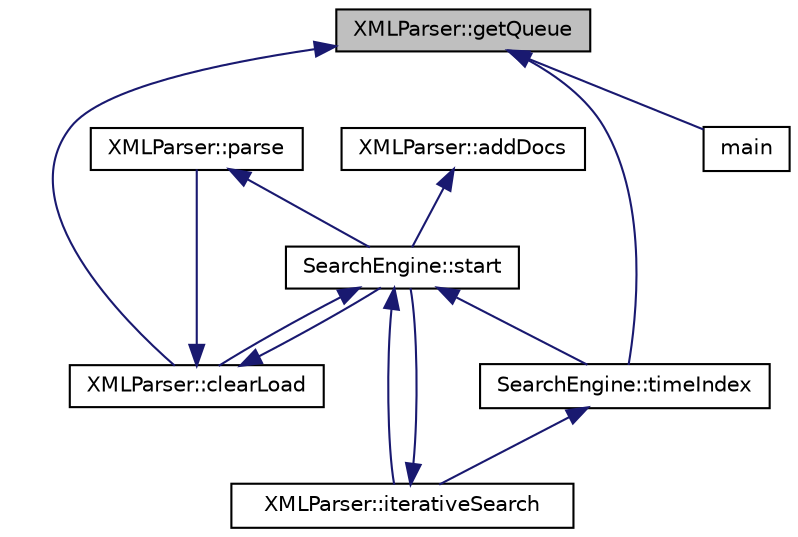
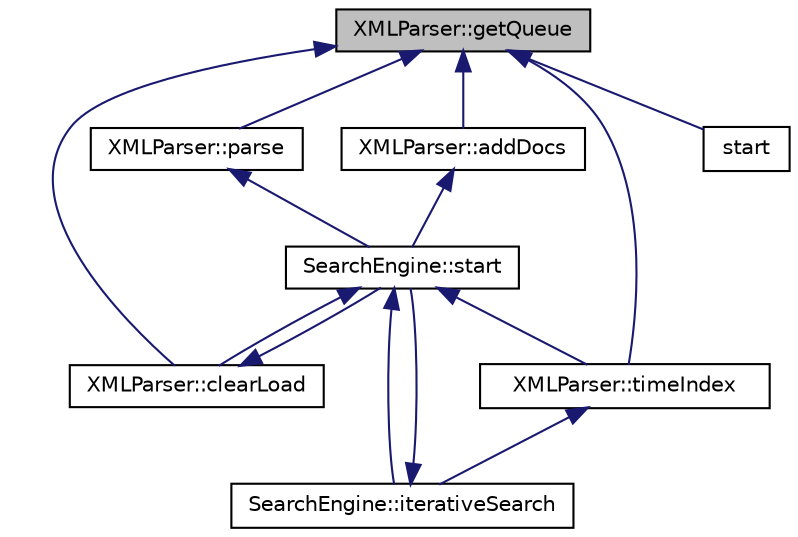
none -> (463, 100)
(747, 149) -> (747, 149)
(197, 257) -> (321, 94)
(625, 386) -> (625, 386)
(402, 506) -> (402, 506)
